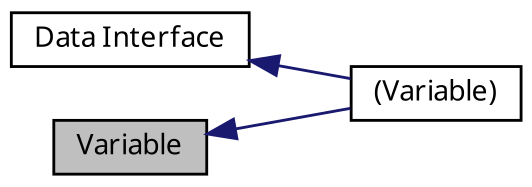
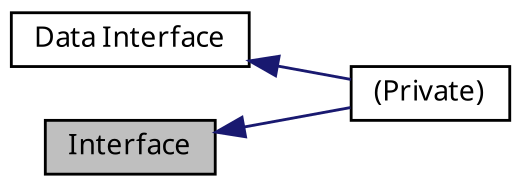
(436, 93) -> (430, 93)
(130, 147) -> (130, 147)
